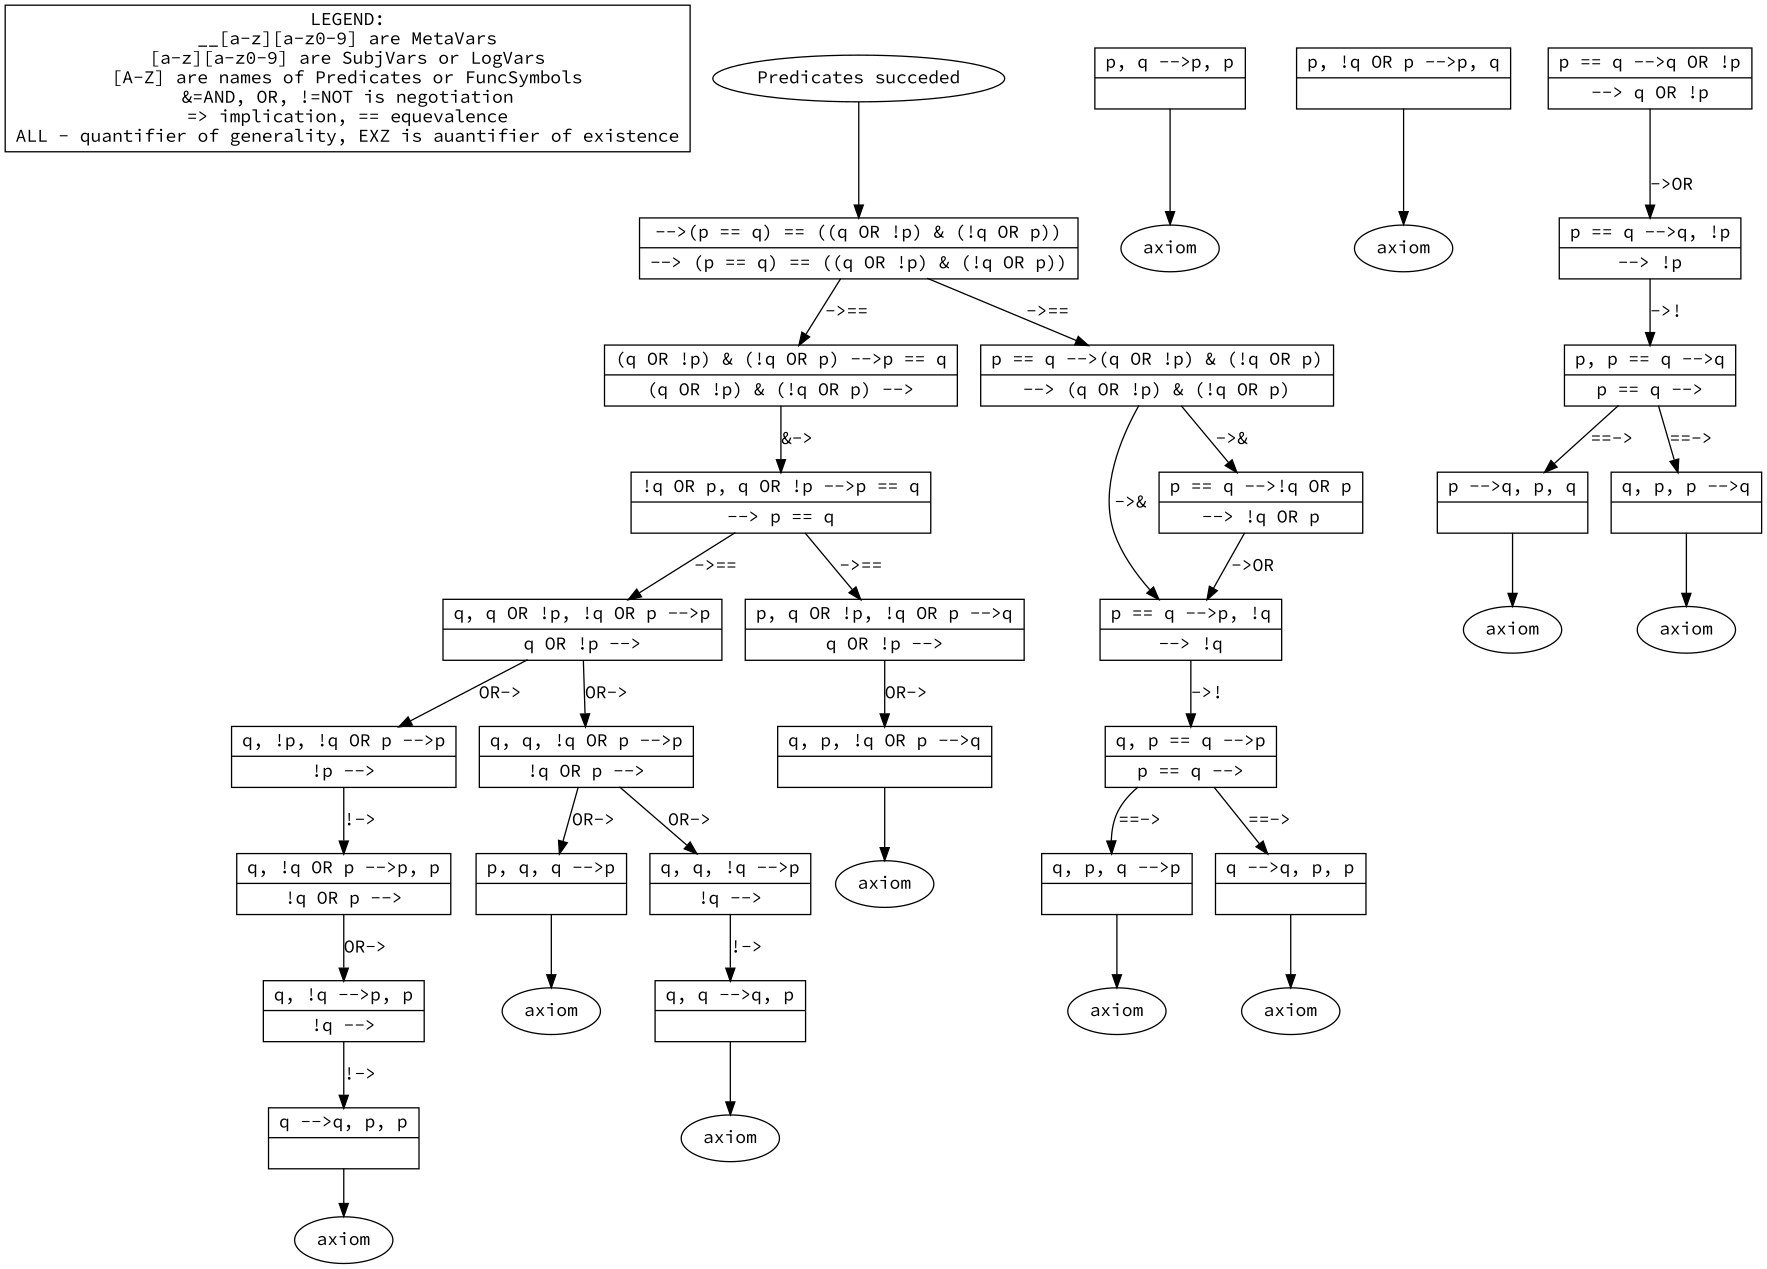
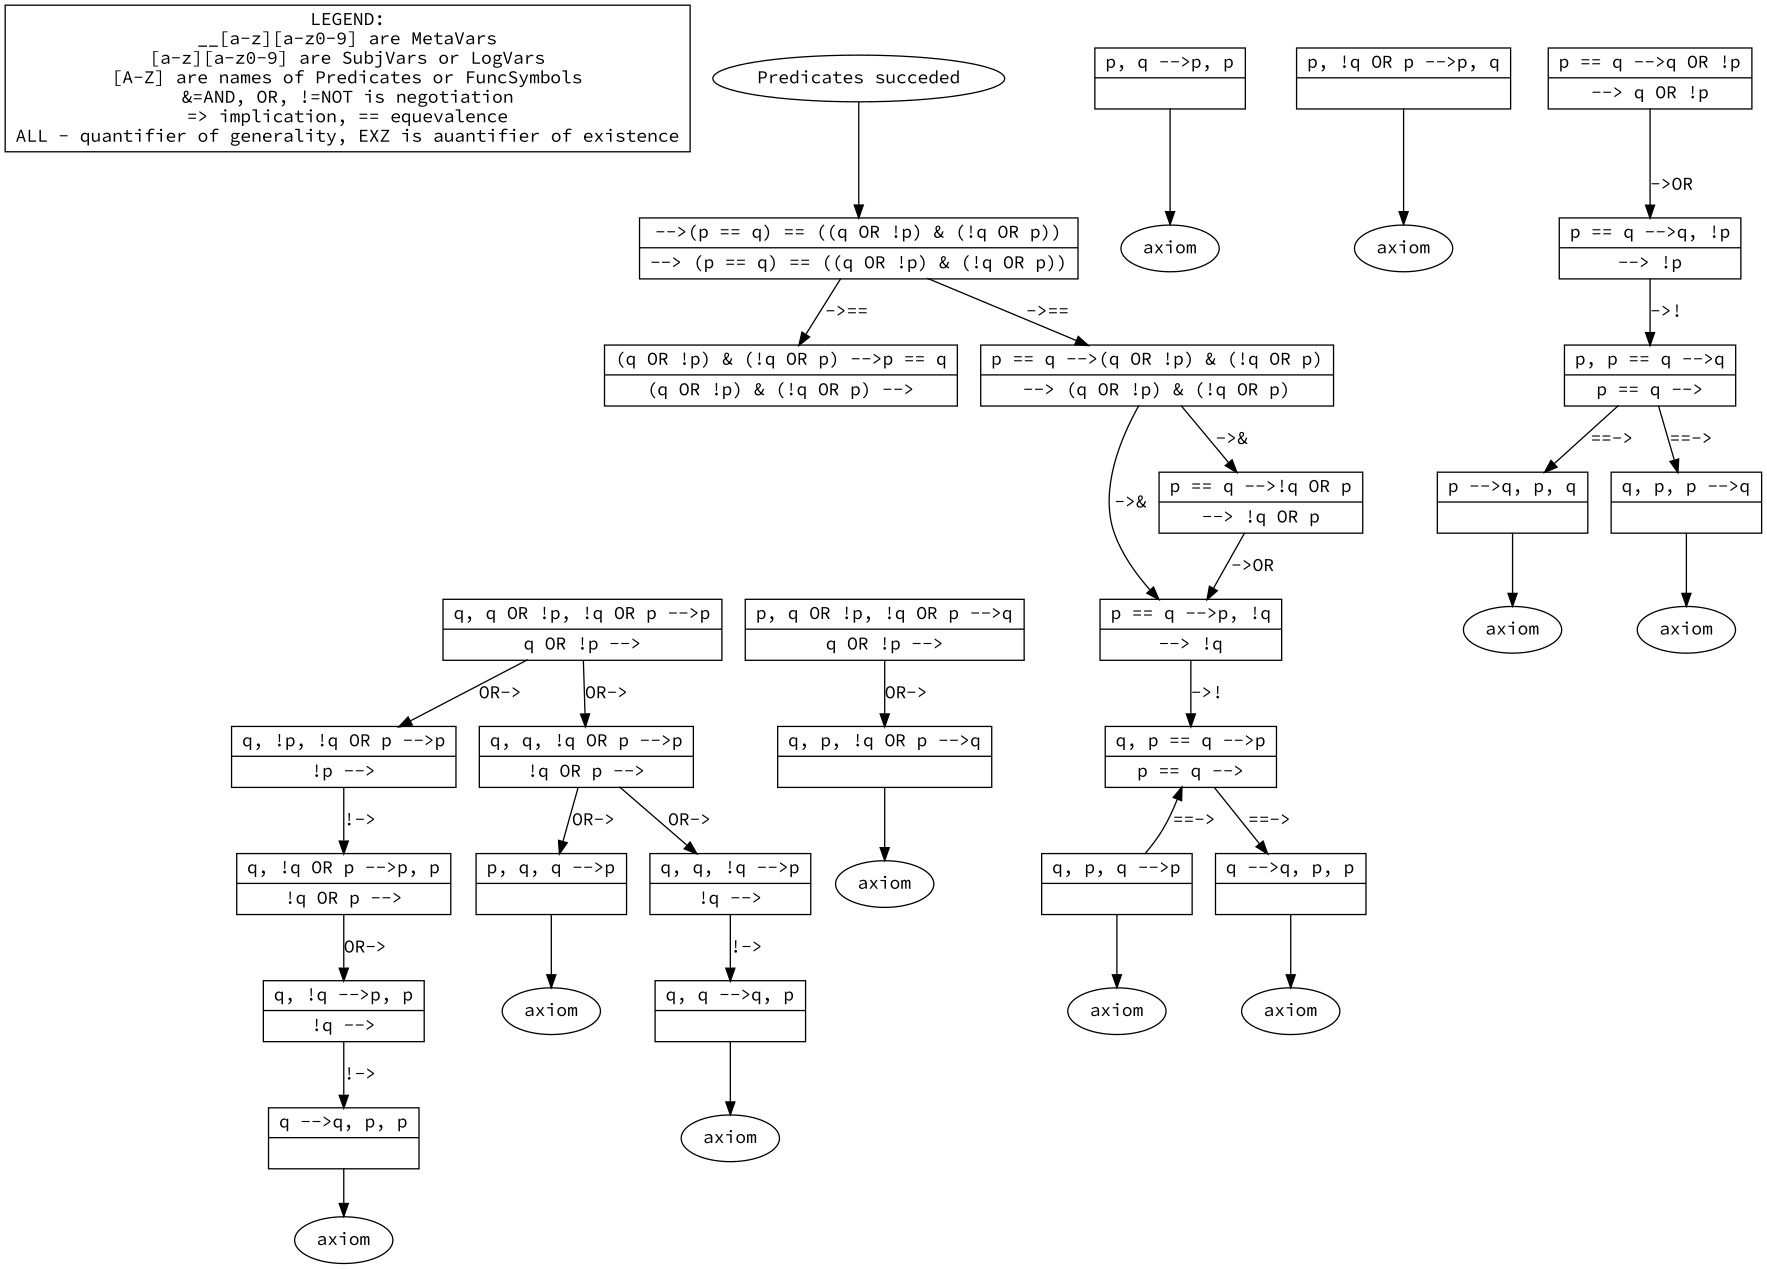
(781, 503) -> none
(1118, 811) -> (1164, 828)
